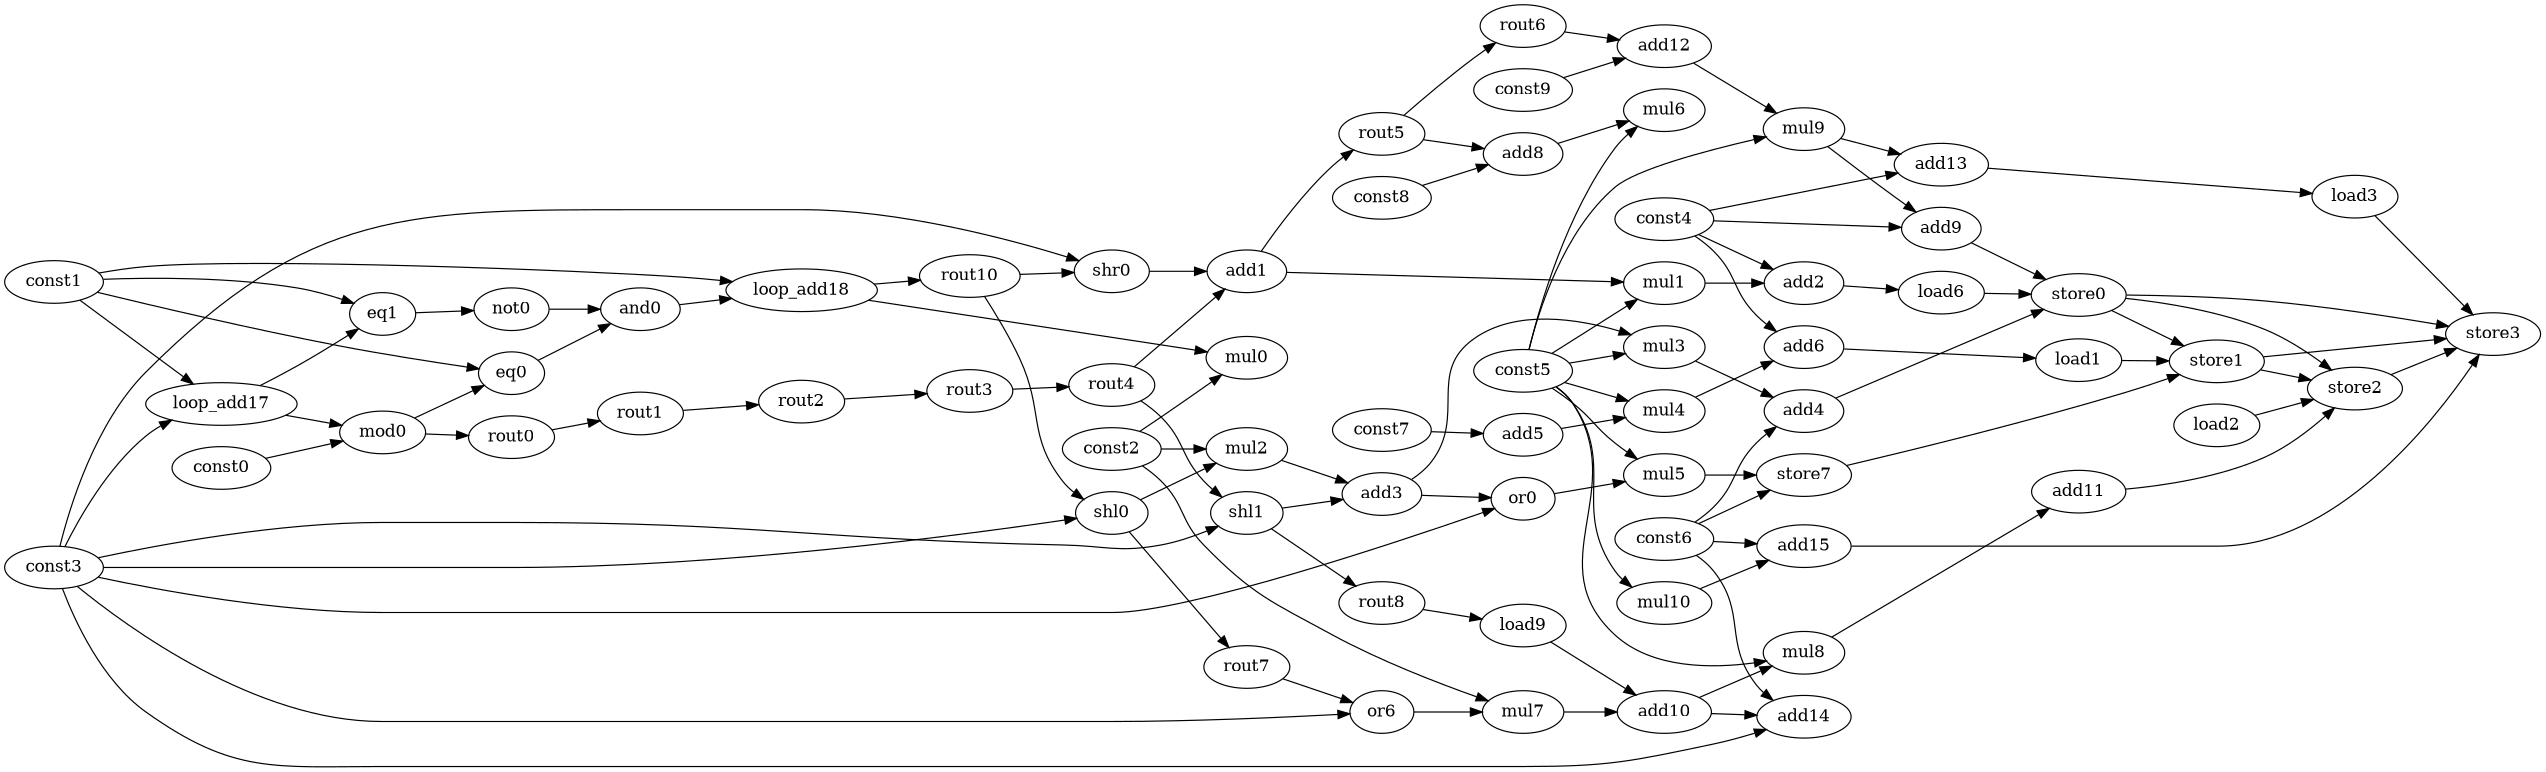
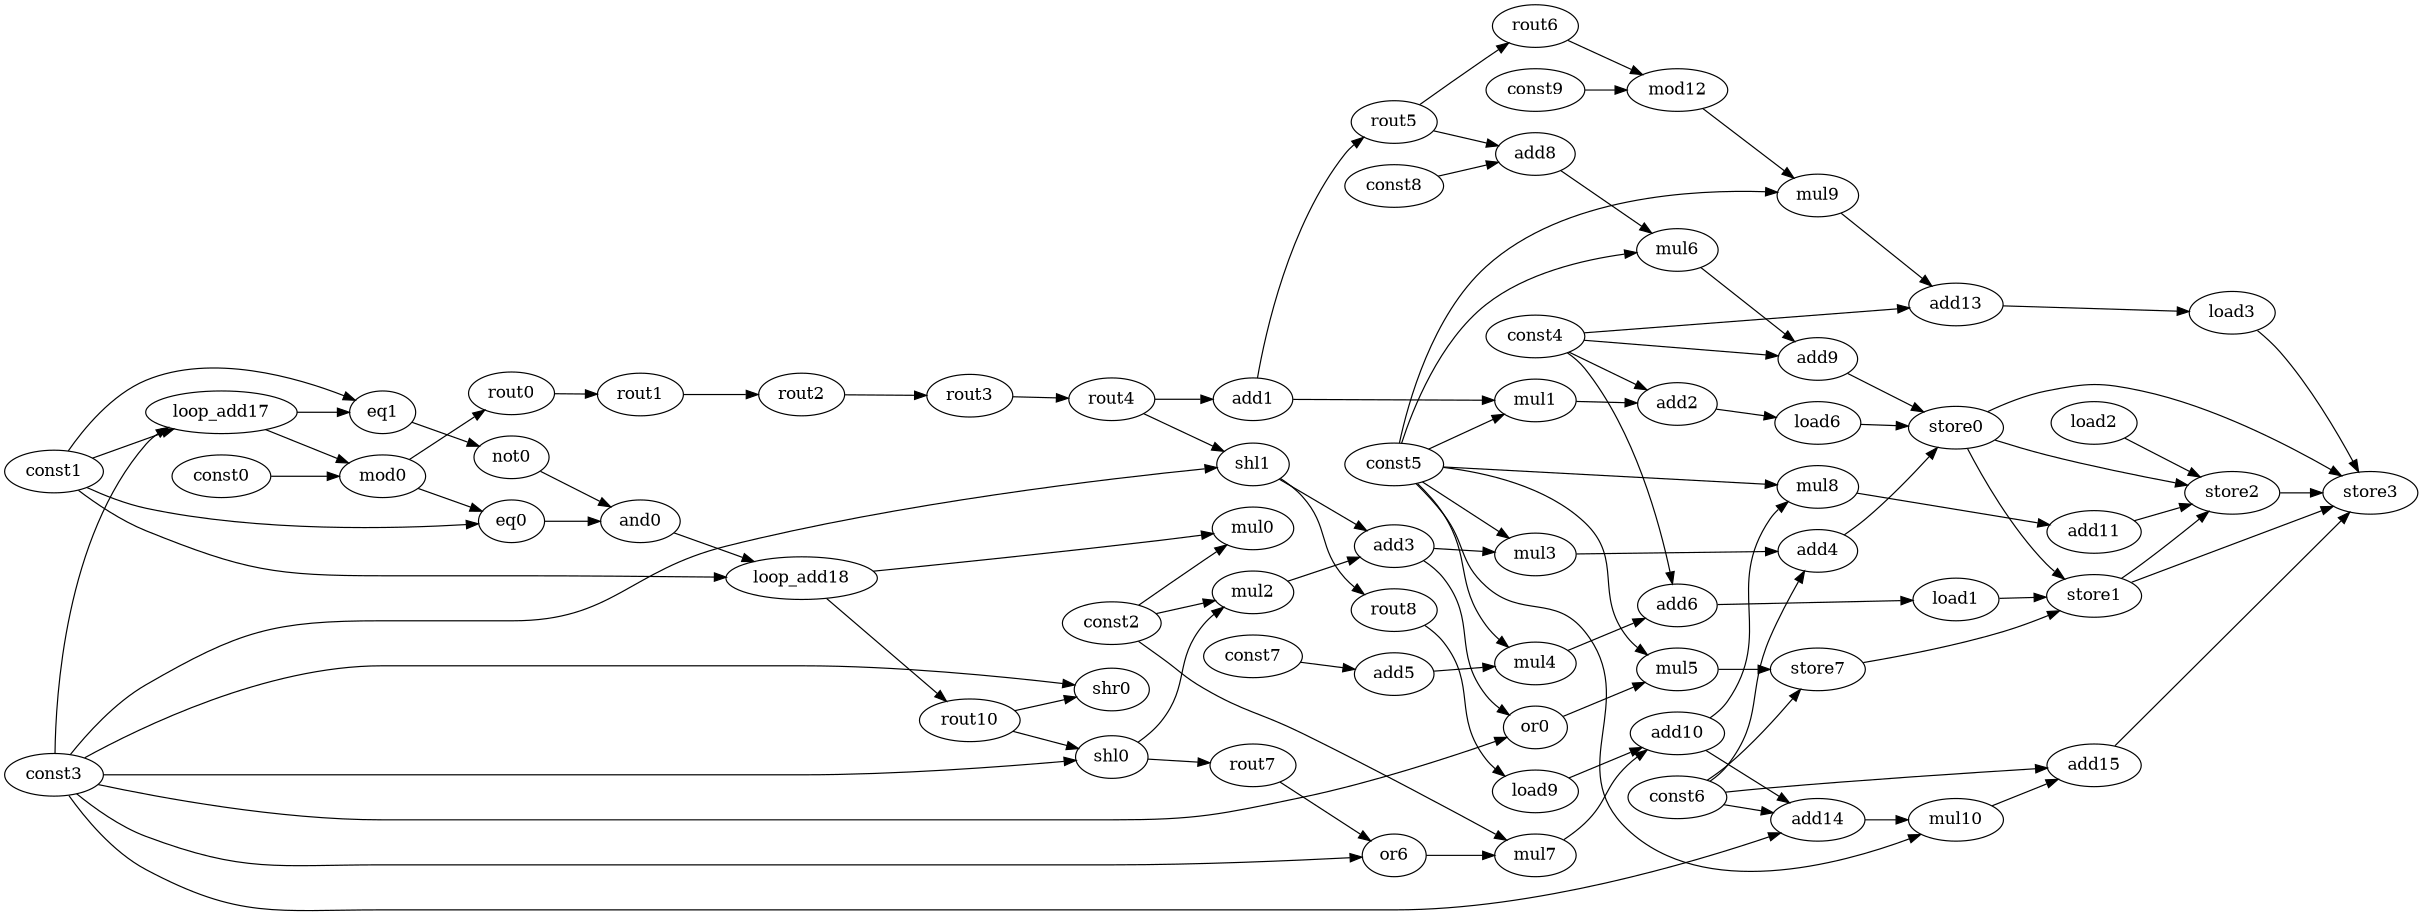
(1664, 46) -> (1677, 90)
(1861, 172) -> (1743, 301)
(1172, 271) -> none
none -> (1880, 820)
